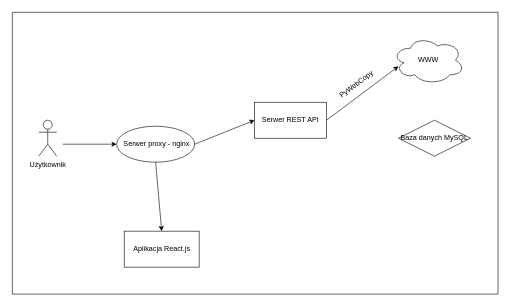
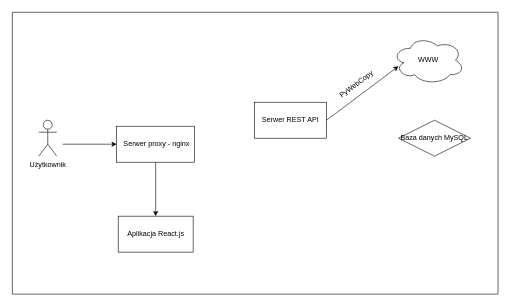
(223, 133) -> none
(156, 144) -> (156, 144)
(162, 249) -> (156, 234)
